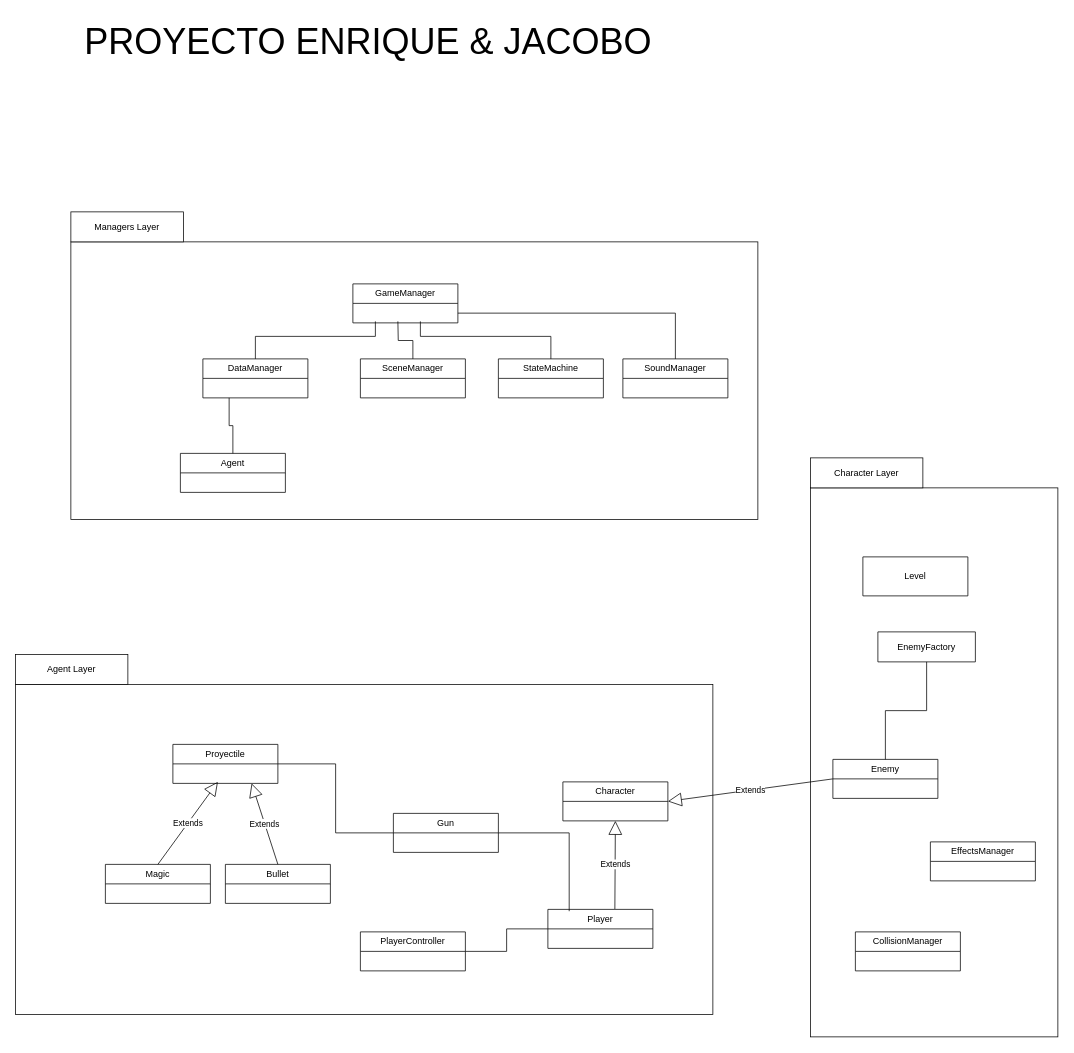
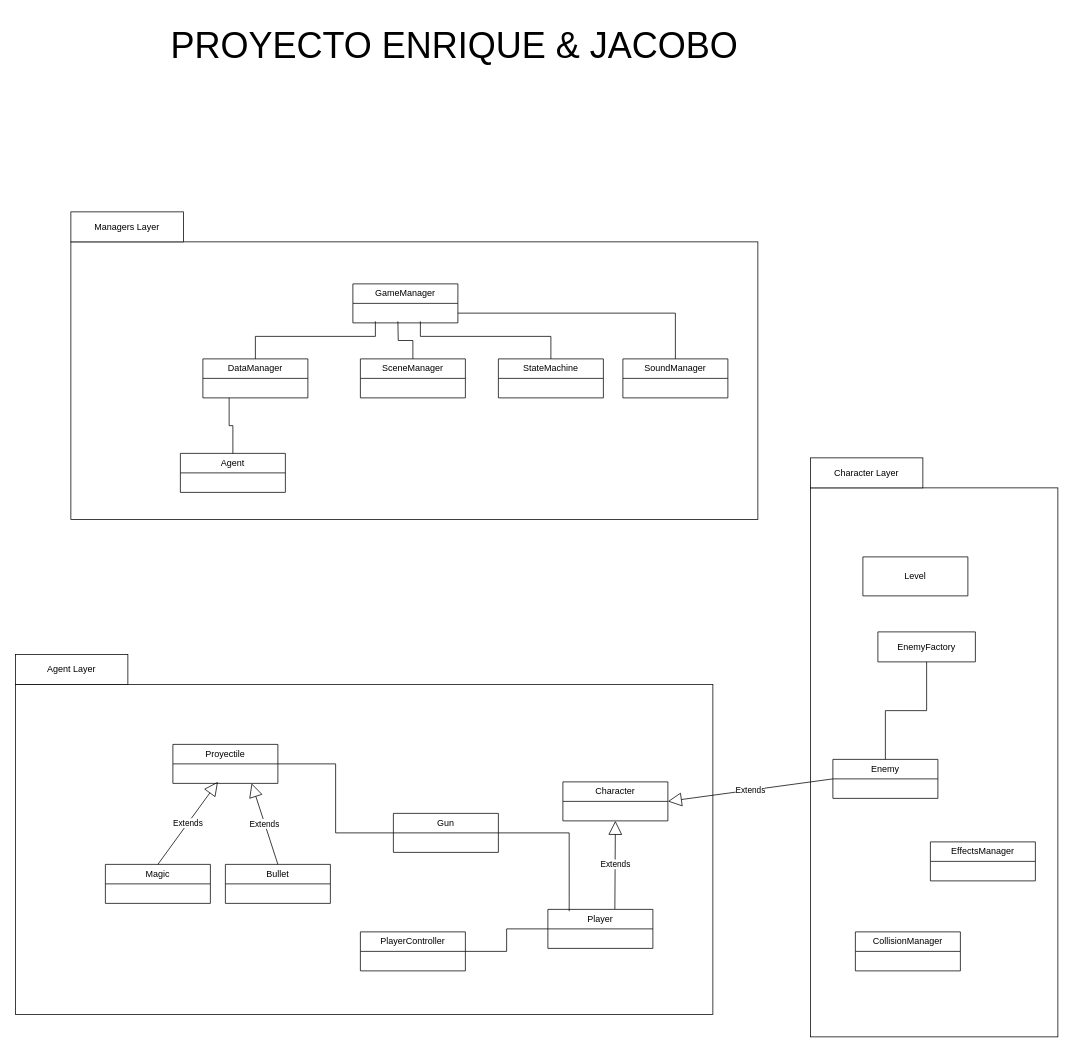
(368, 42) -> (454, 45)
